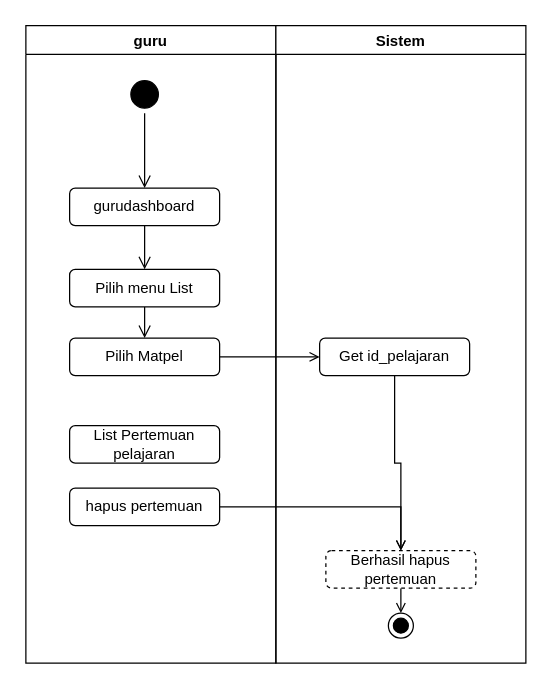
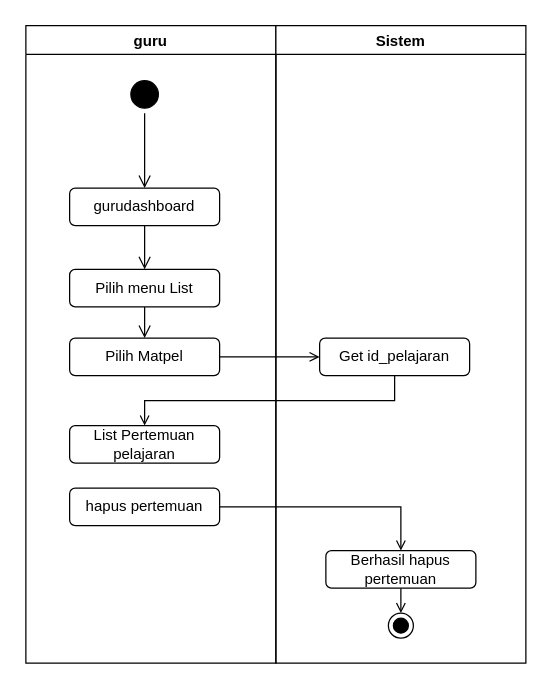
(394, 454) -> (260, 401)
(401, 569) -> (401, 569)
